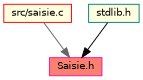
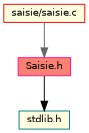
(38, 13) -> (44, 13)
(98, 36) -> (44, 89)
